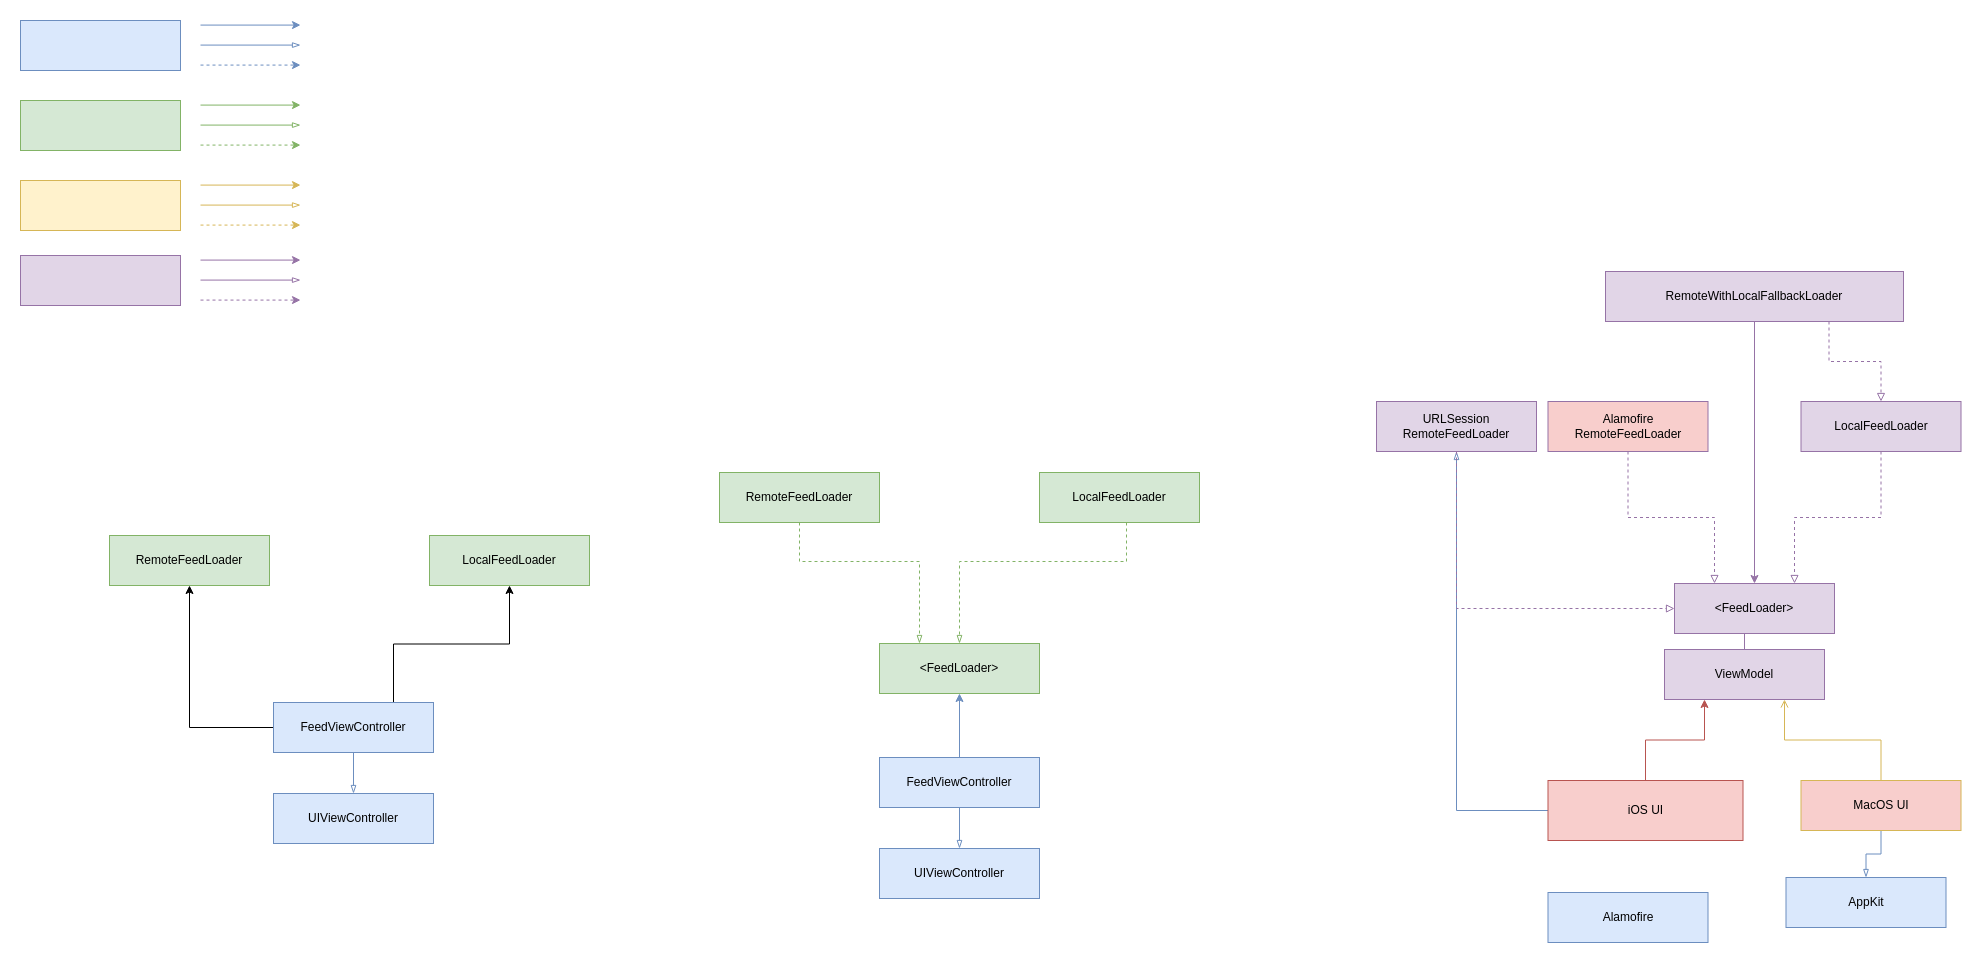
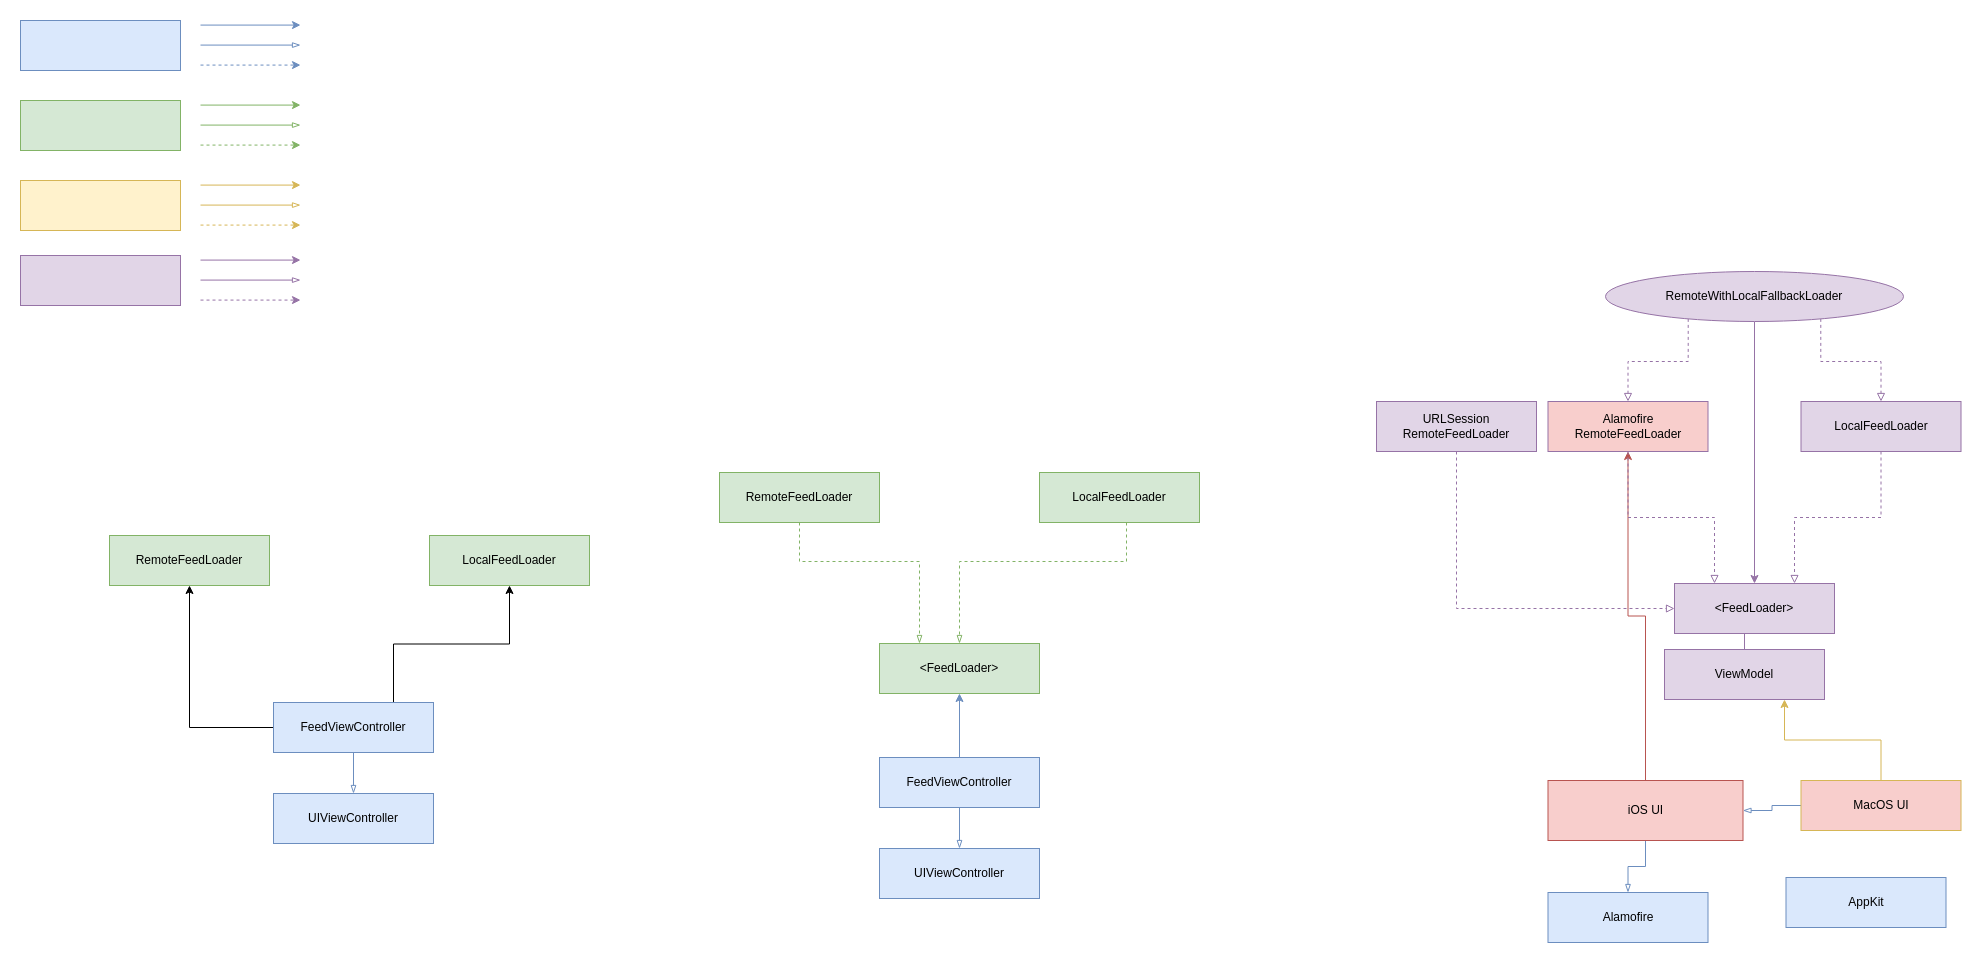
(1755, 297) -> (1755, 297)
none -> (1664, 362)
(1785, 705) -> (1785, 707)
(1691, 740) -> (1646, 622)
(1457, 756) -> (1641, 867)
(1878, 854) -> (1774, 806)
